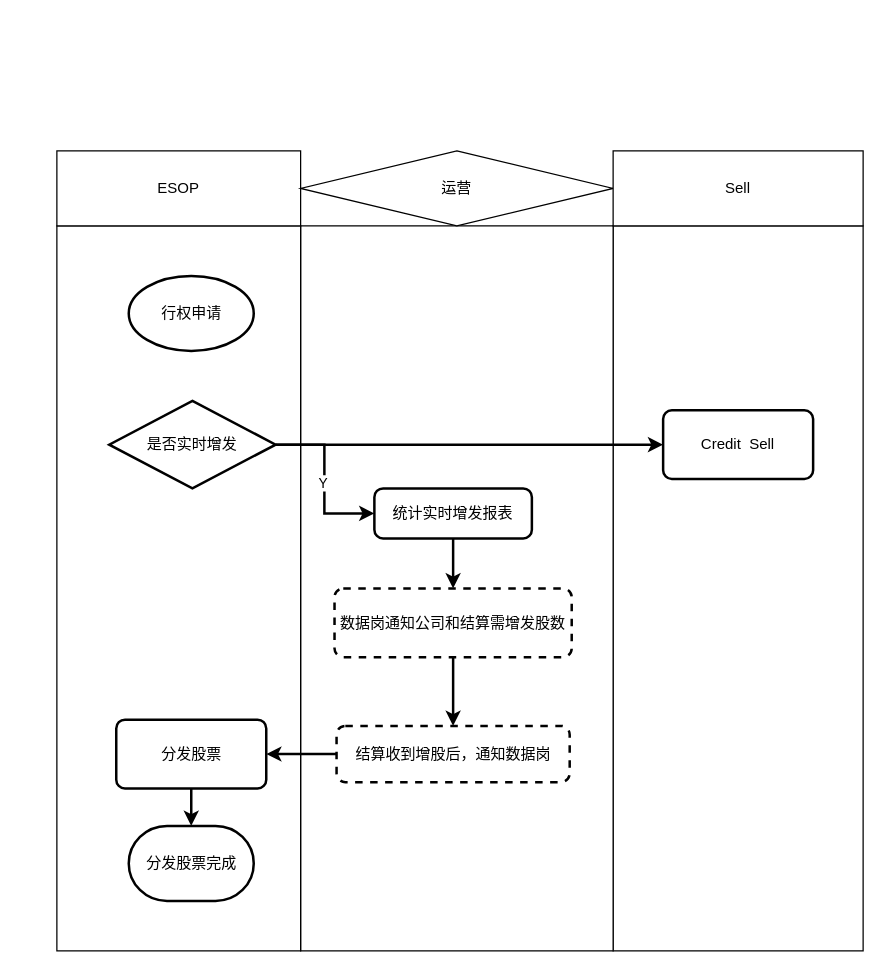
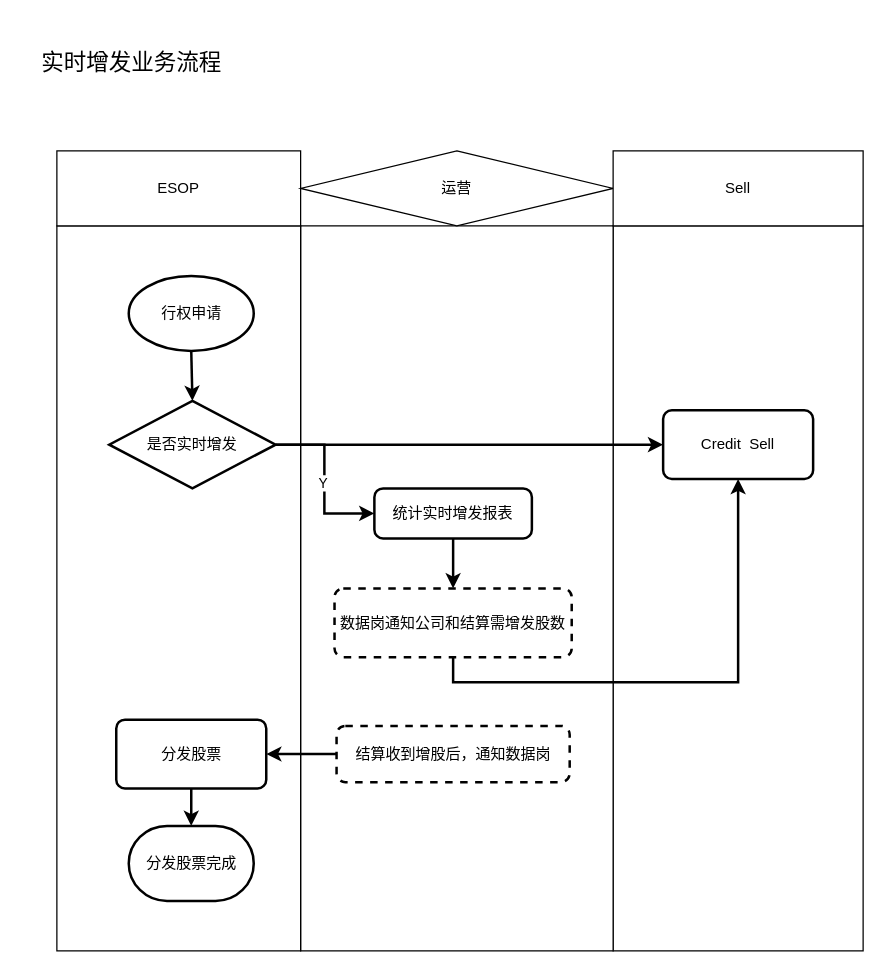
none -> (132, 63)
none -> (192, 370)
(453, 697) -> (690, 682)
